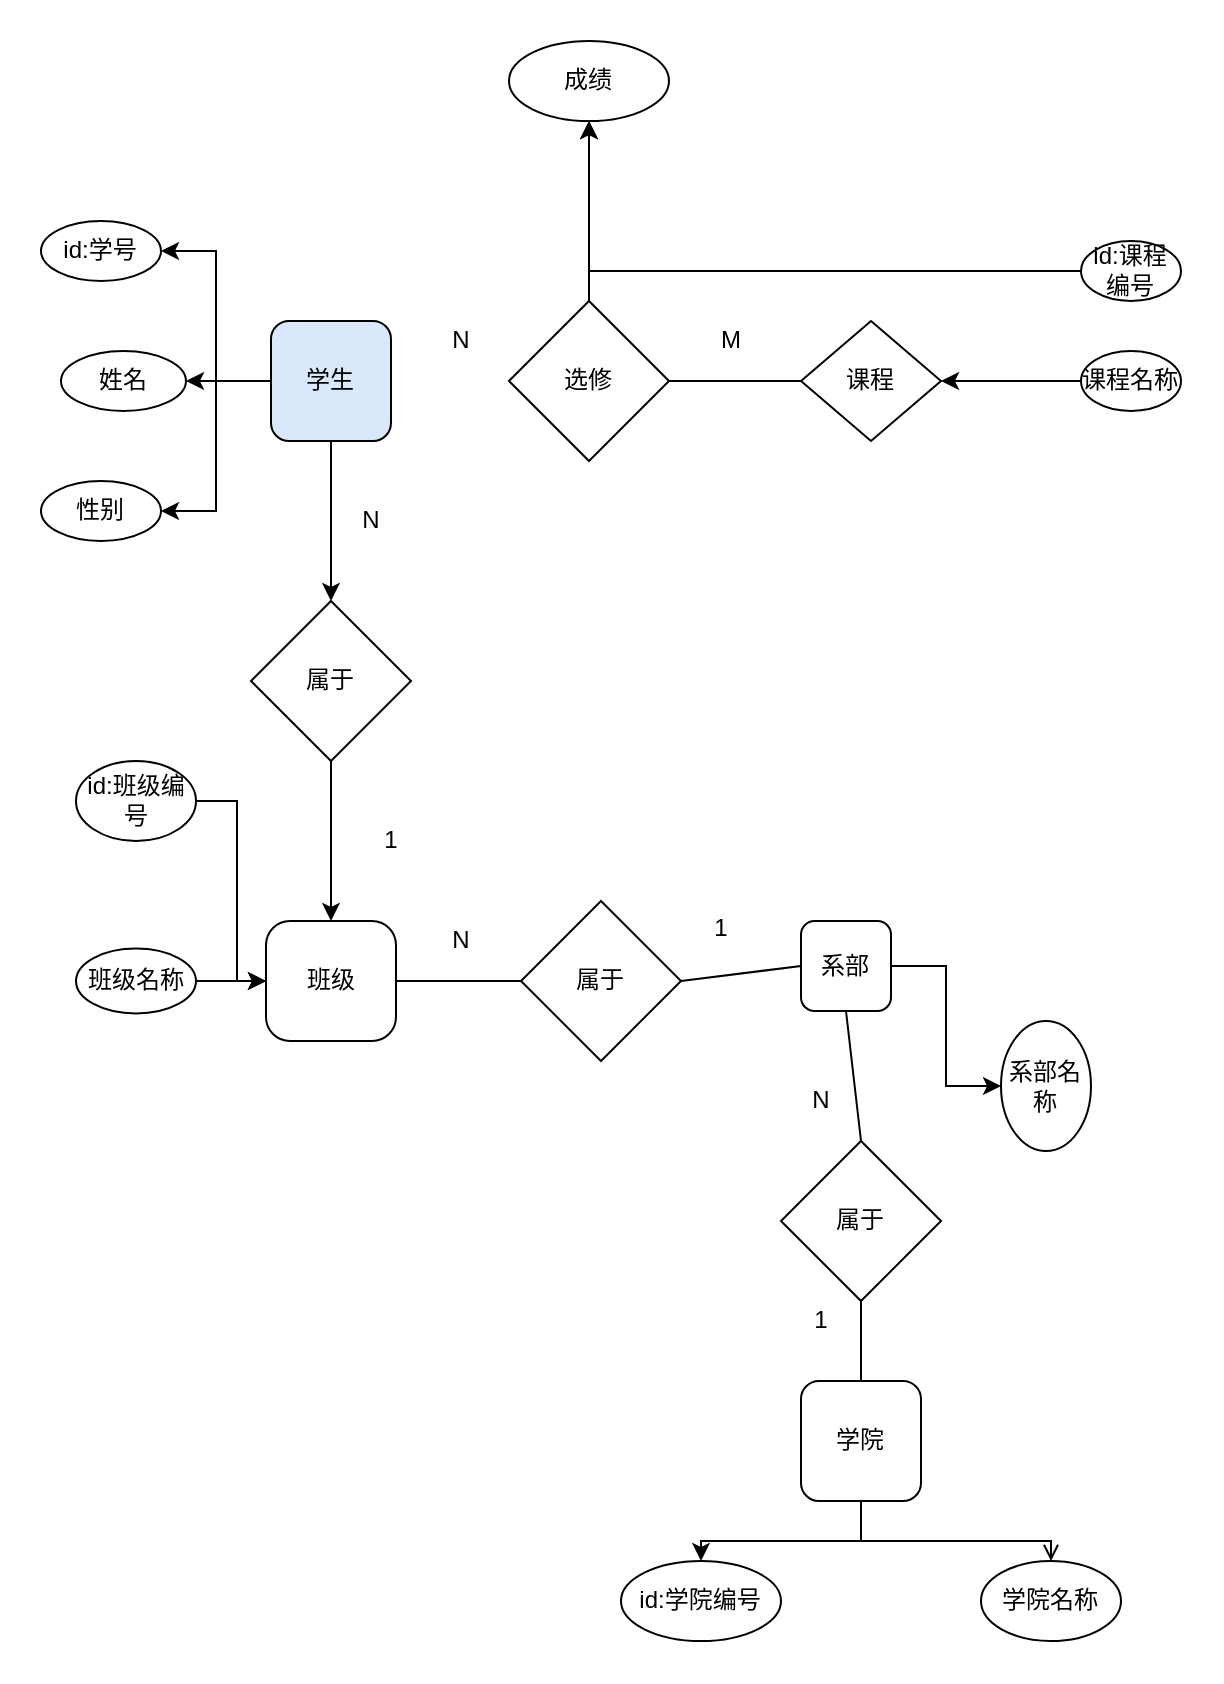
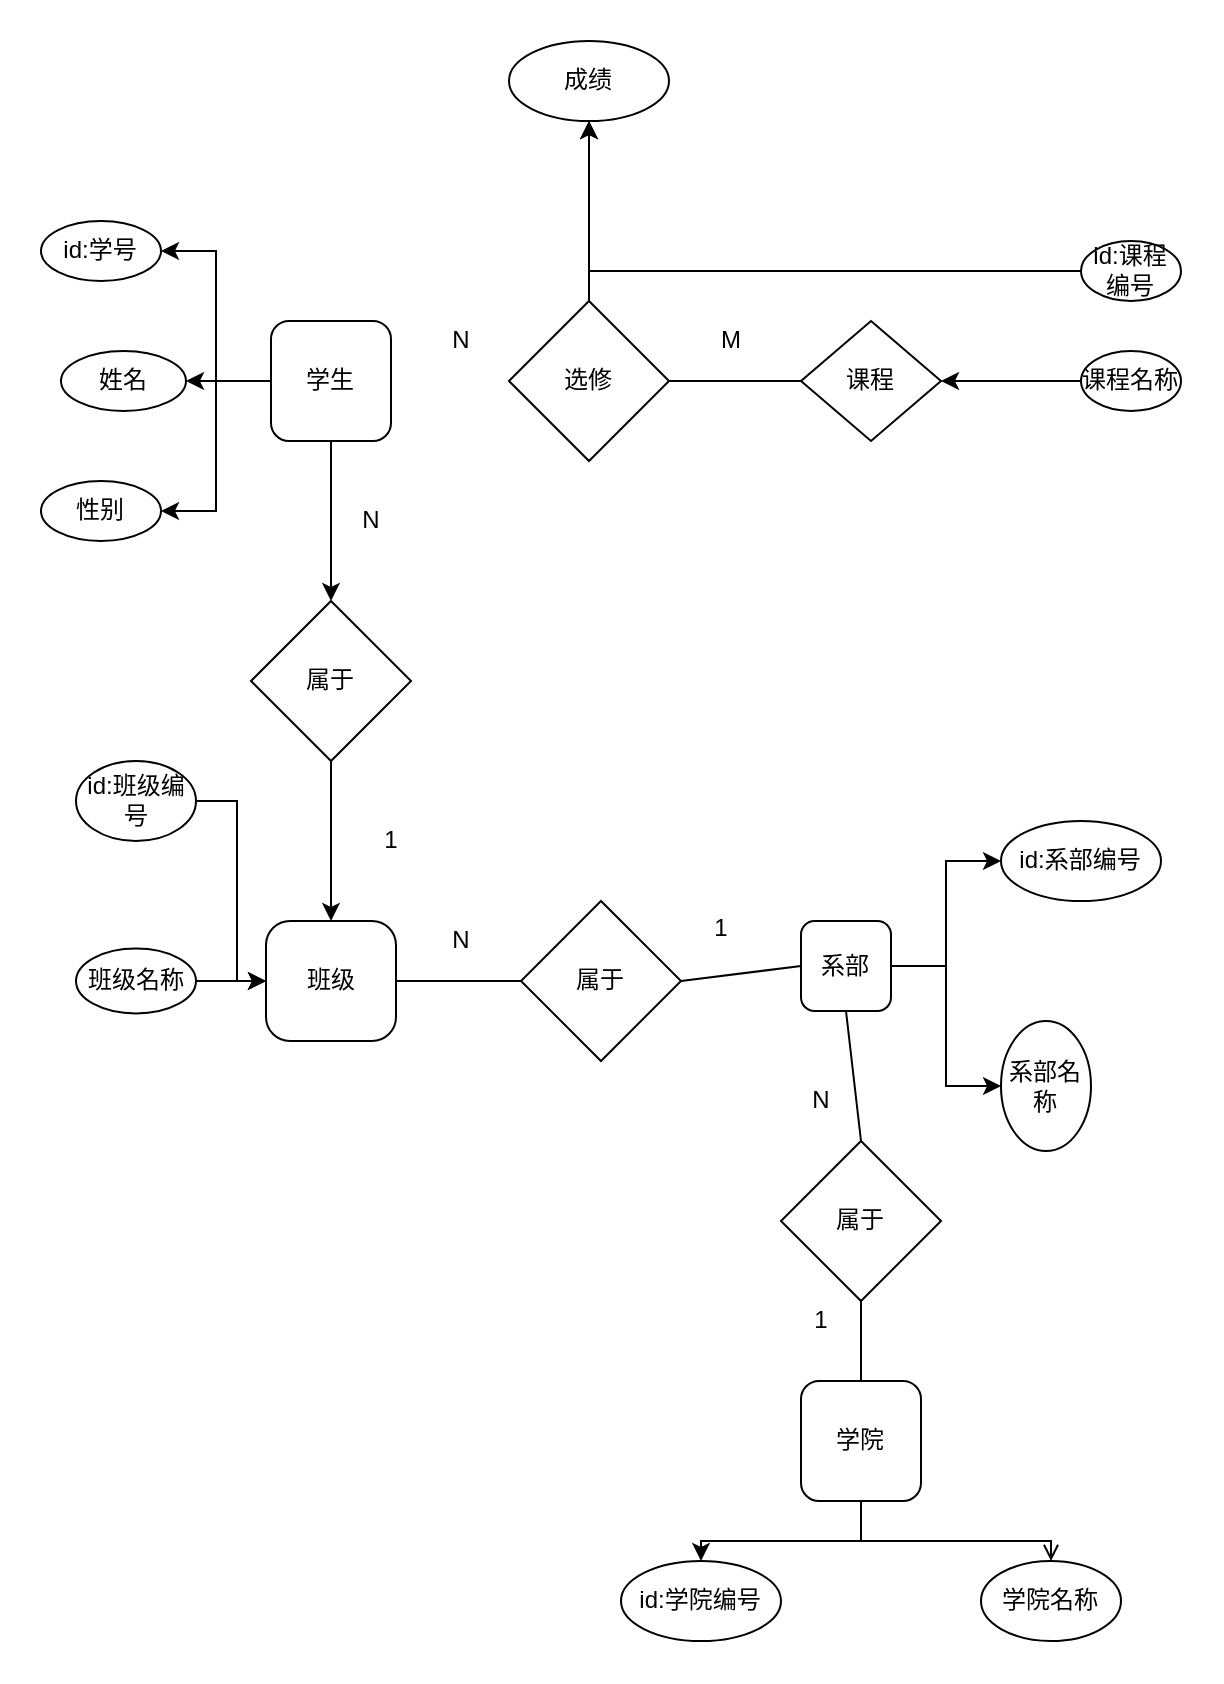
(331, 381) -> (331, 381)
none -> (1081, 861)
none -> (946, 891)
